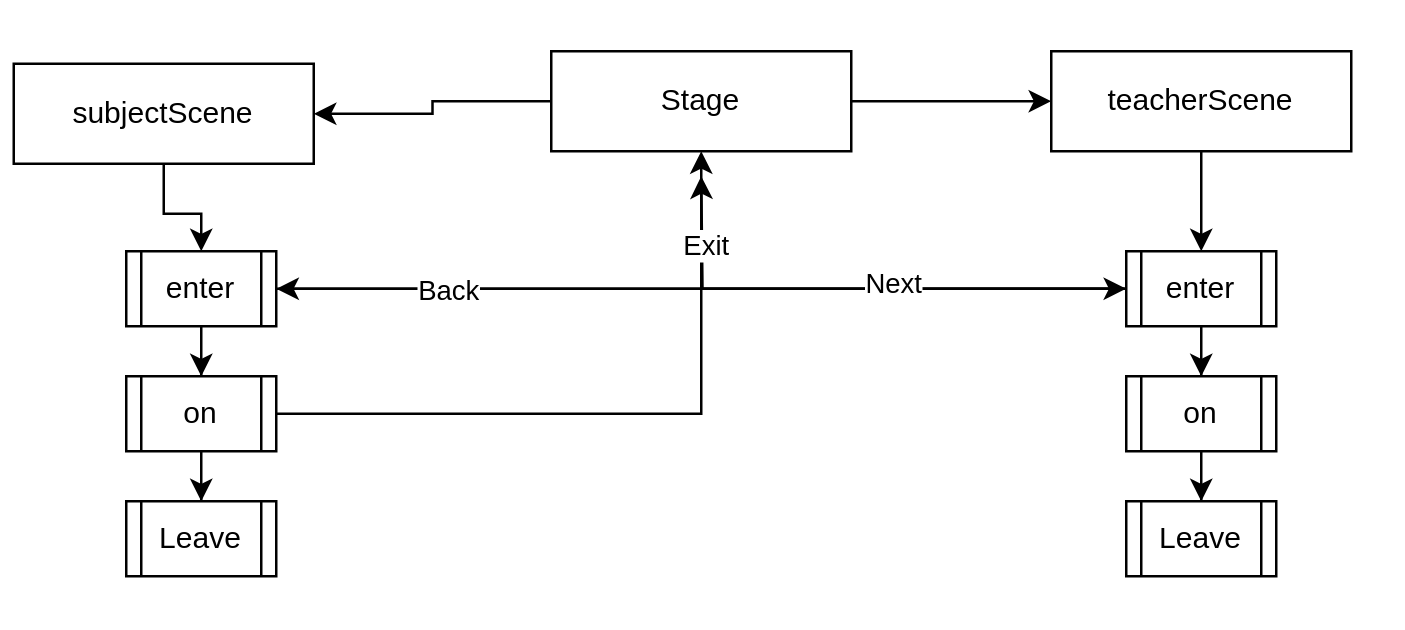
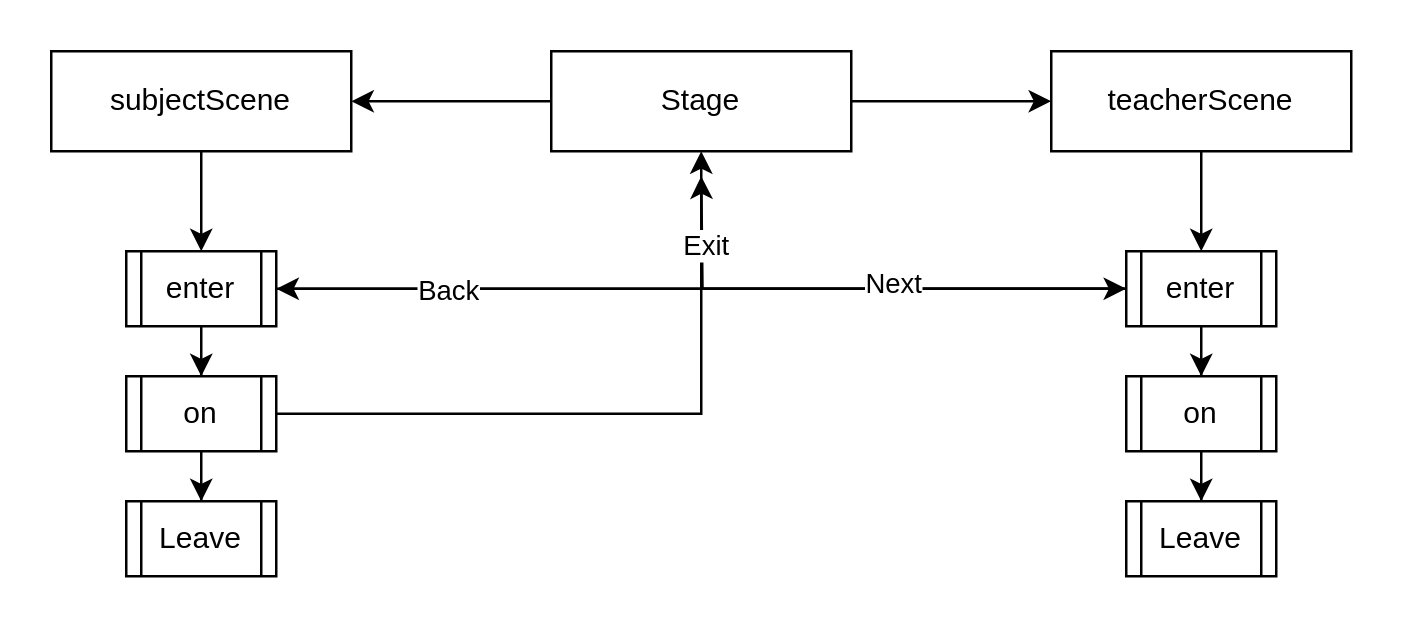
(164, 114) -> (201, 101)
